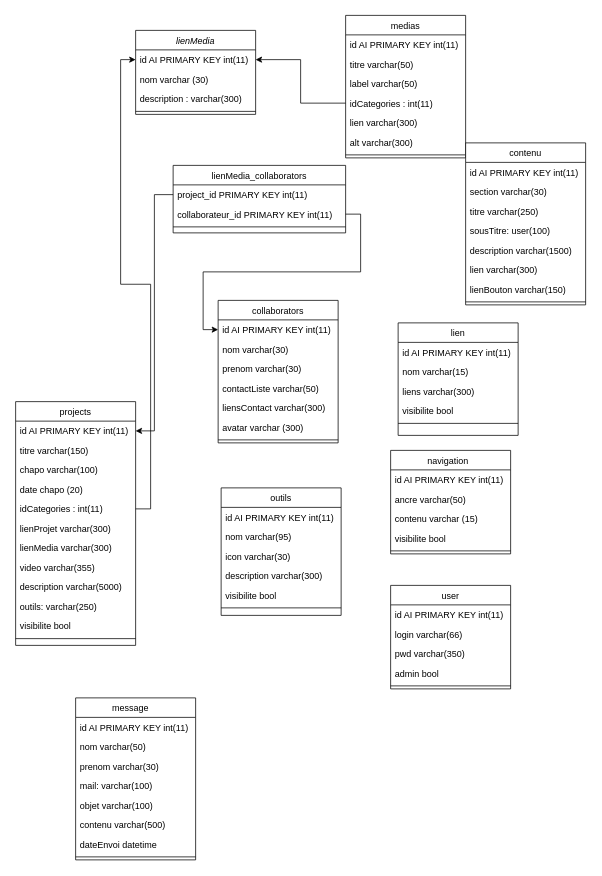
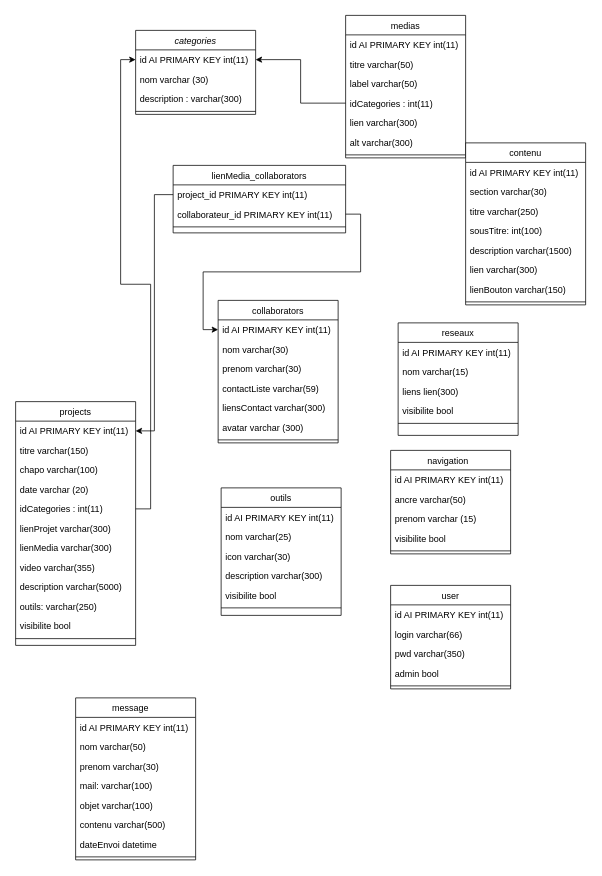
(195, 41) -> (195, 41)
(516, 231) -> (513, 231)
(458, 333) -> (458, 333)
(280, 389) -> (280, 389)
(444, 392) -> (434, 392)
(55, 490) -> (60, 490)
(443, 519) -> (440, 519)
(262, 537) -> (262, 537)
